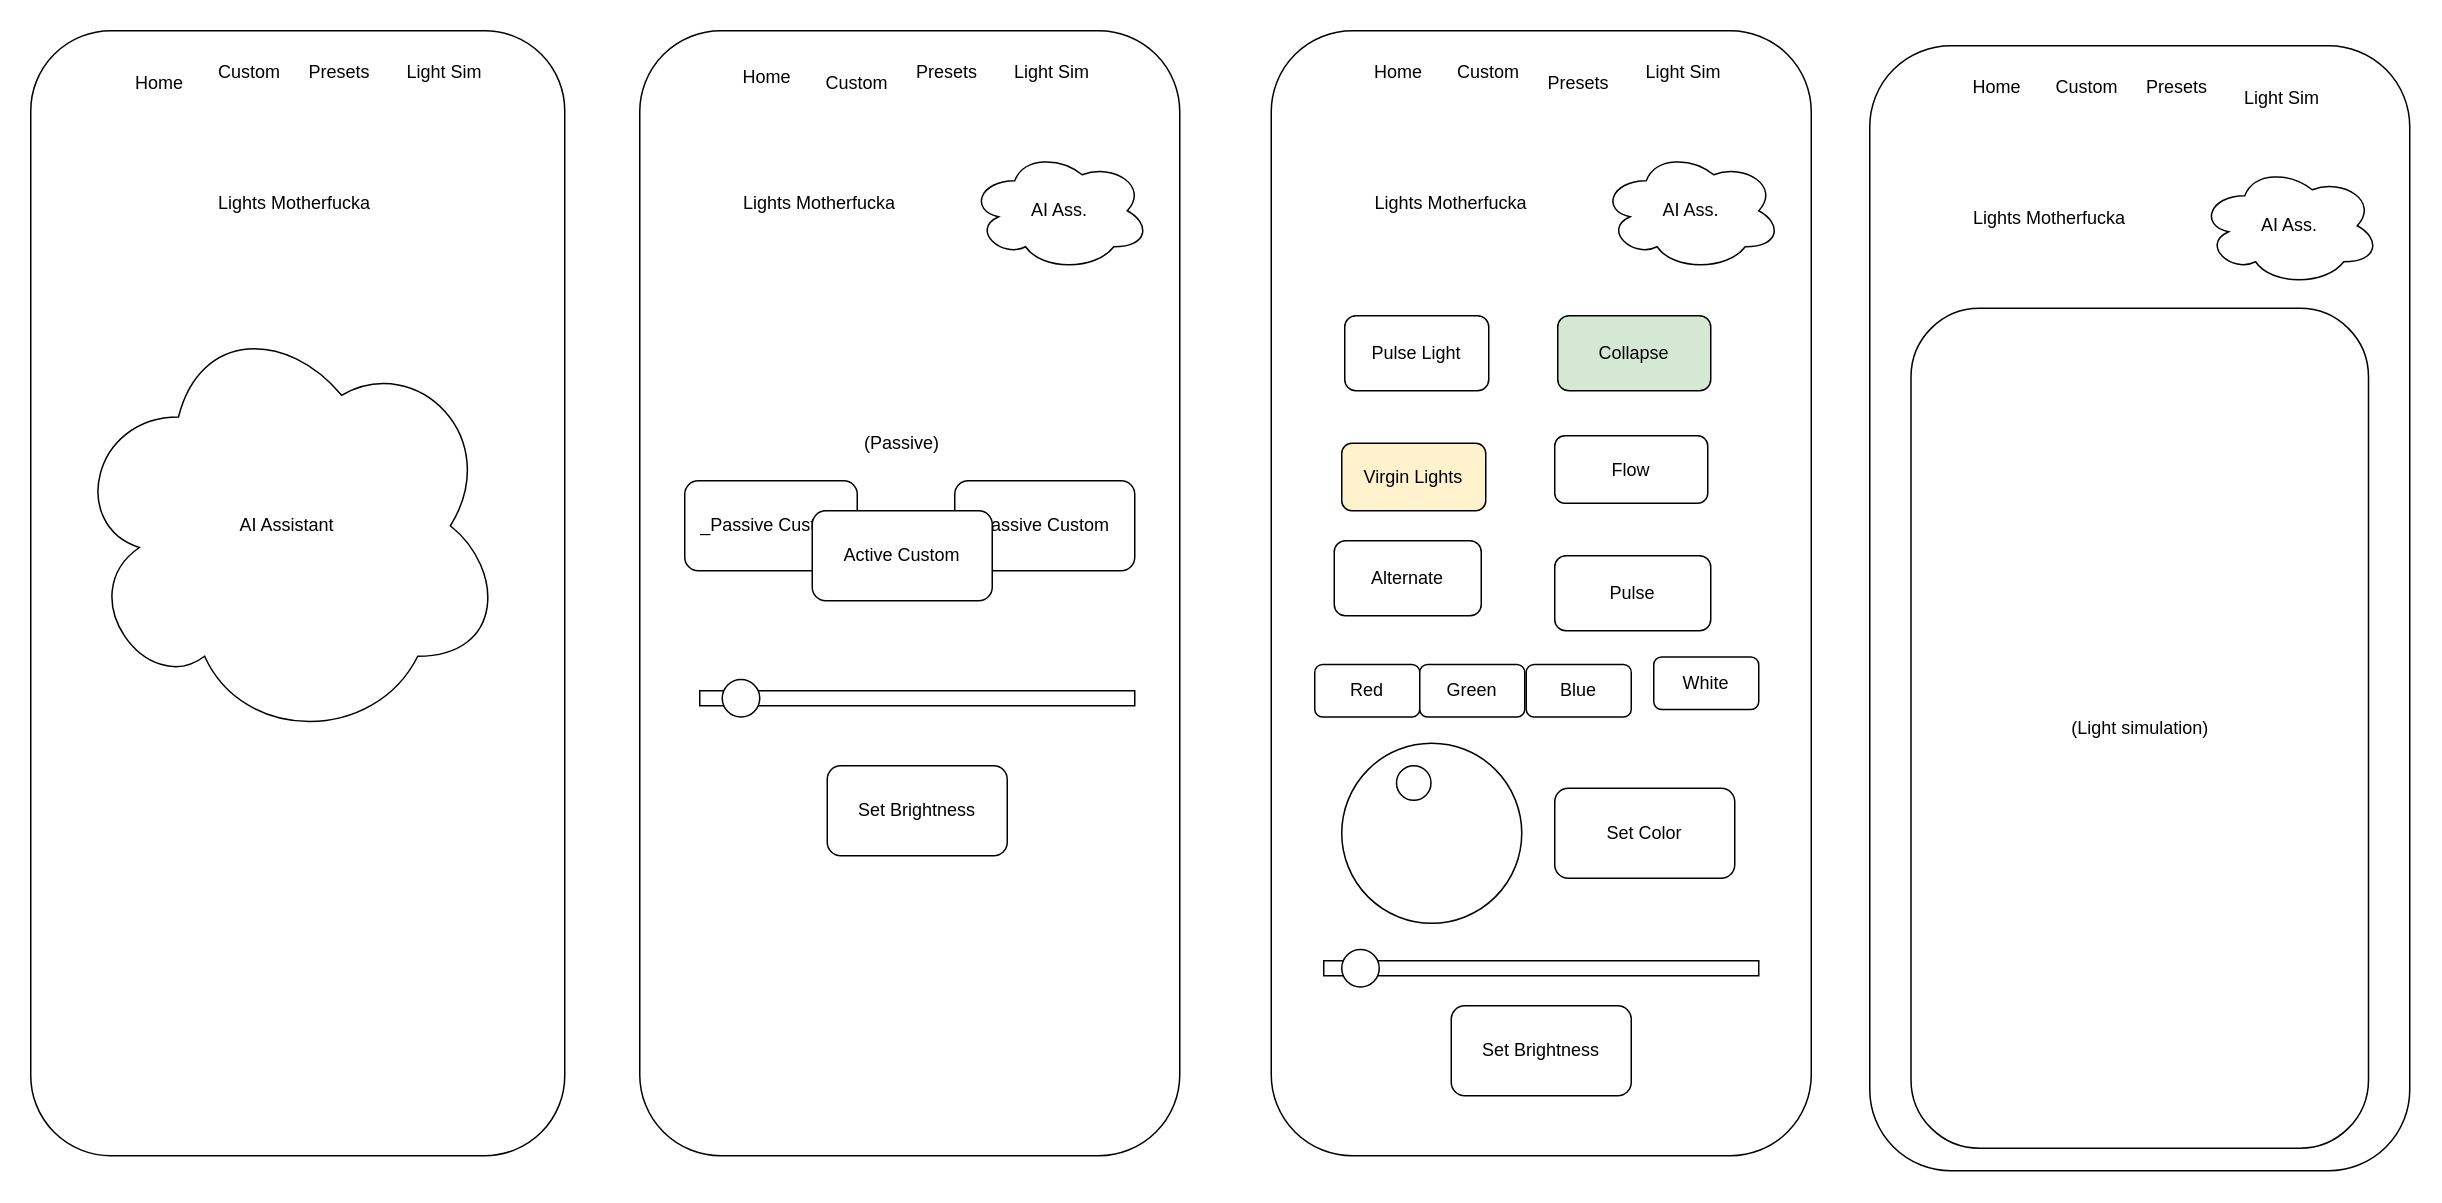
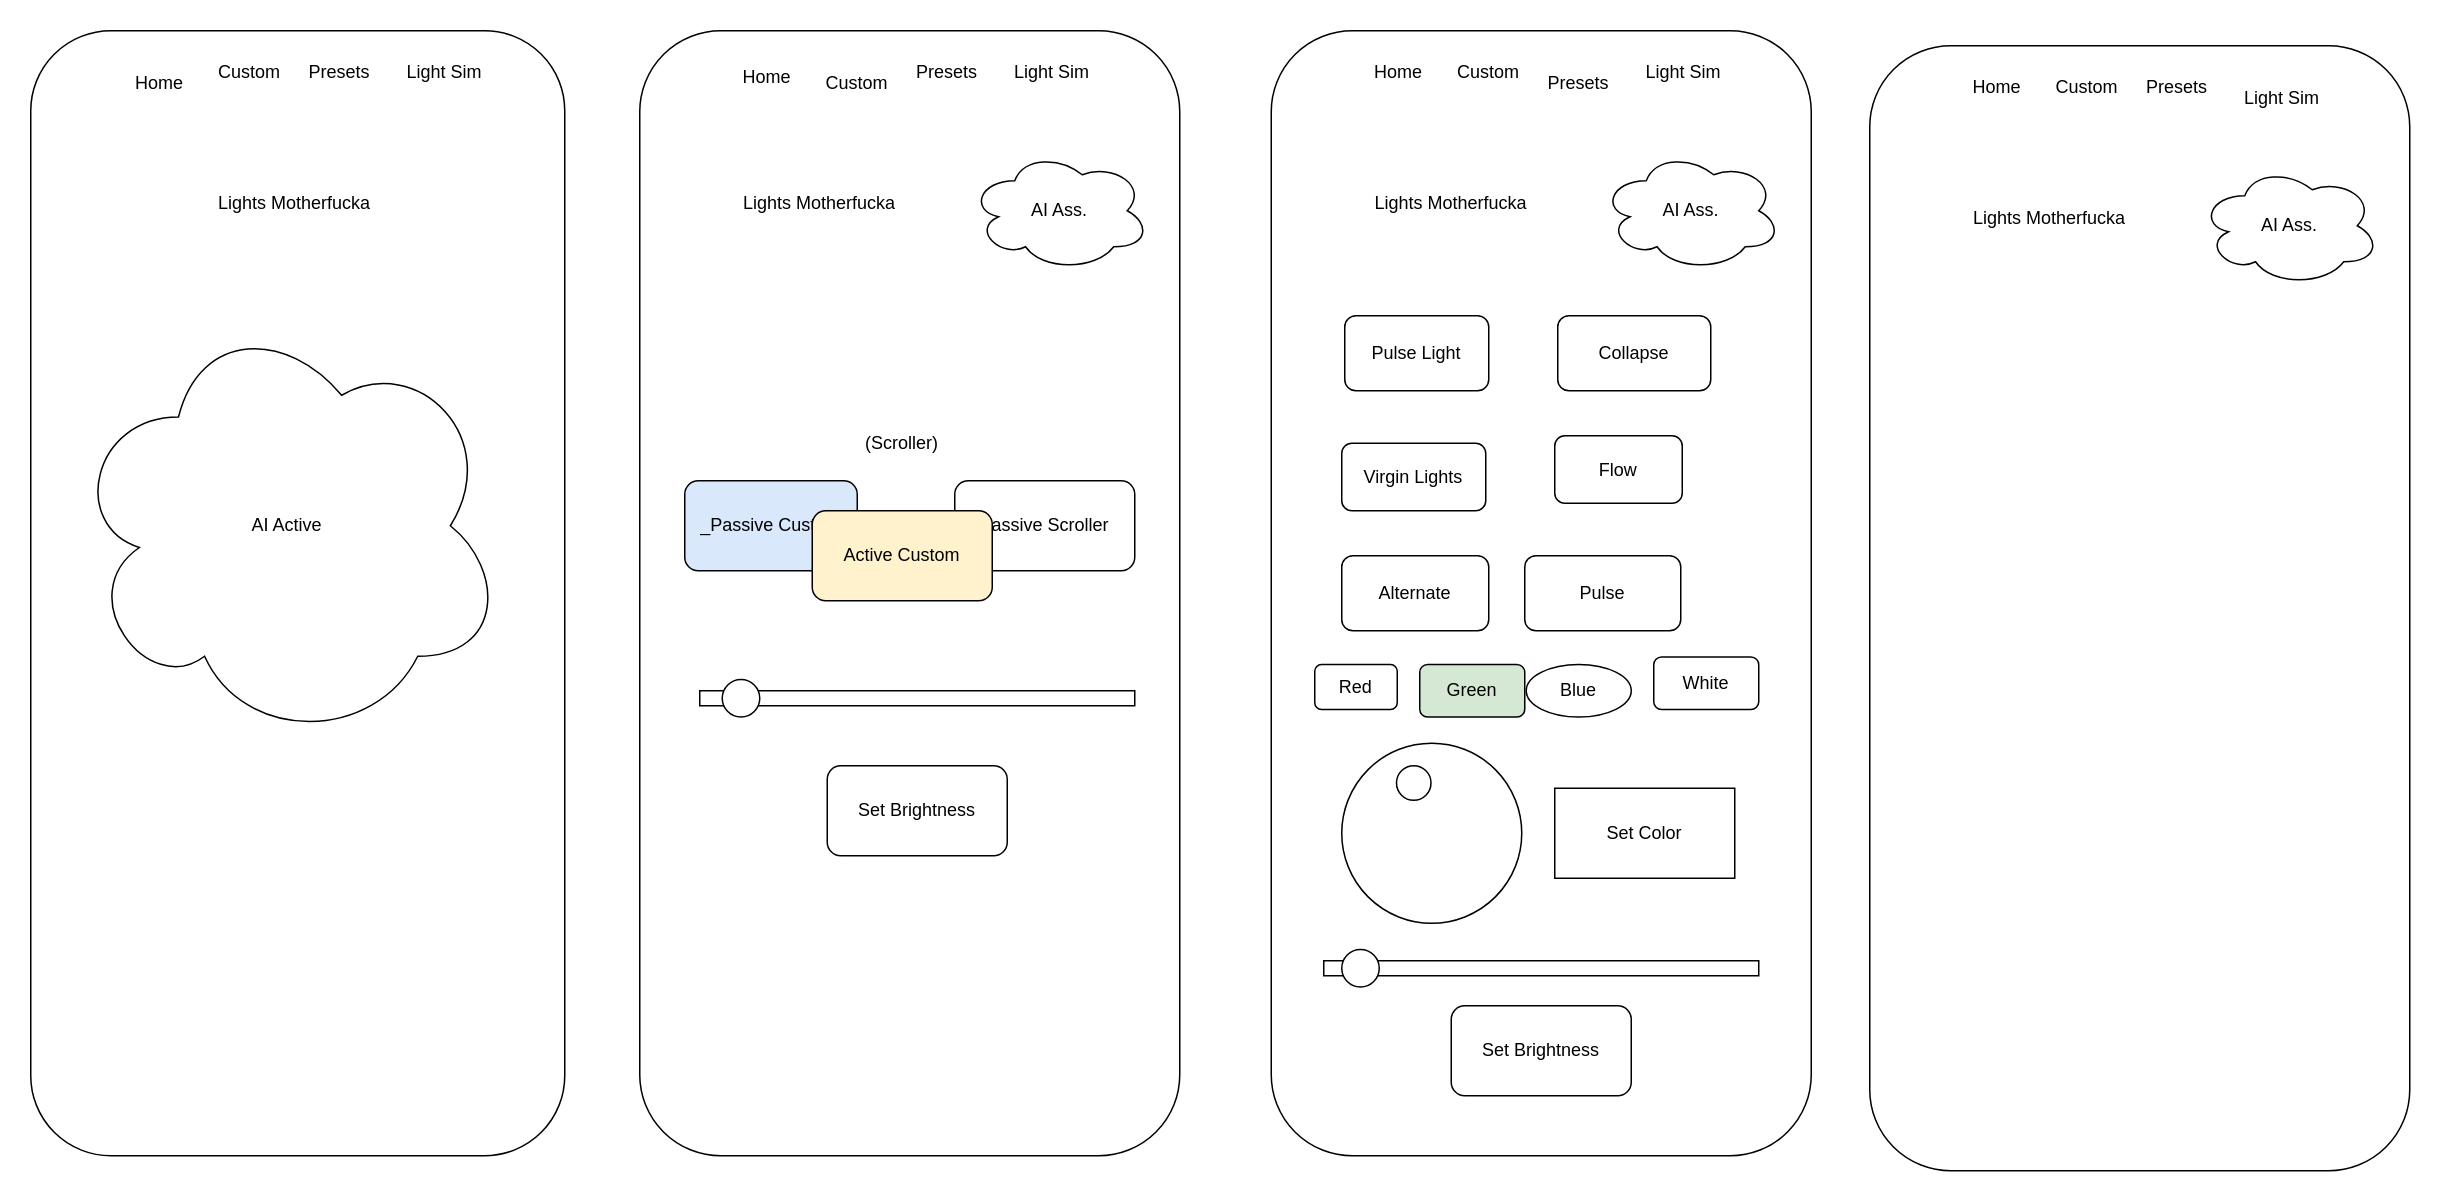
(1634, 353) -> (1634, 353)
(902, 443) -> (902, 443)
(1631, 470) -> (1619, 470)
(1414, 477) -> (1414, 477)
(287, 526) -> (287, 526)
(771, 526) -> (771, 526)
(1045, 526) -> (1045, 526)
(902, 556) -> (902, 556)
(1408, 578) -> (1415, 593)
(1633, 593) -> (1603, 593)
(1367, 691) -> (1356, 687)
(1472, 691) -> (1472, 691)
(1579, 691) -> (1579, 691)
(2140, 728) -> none
(1645, 833) -> (1645, 833)
